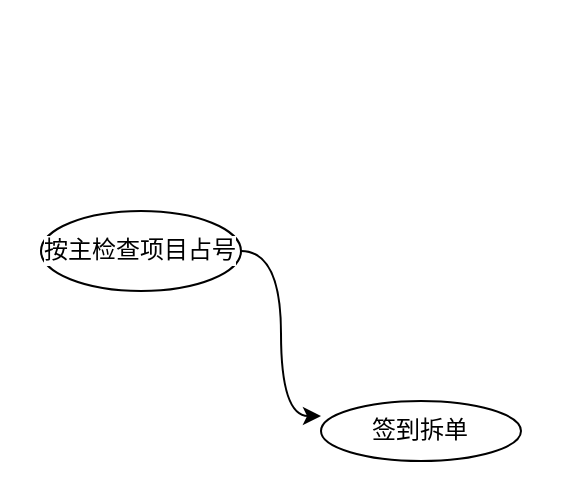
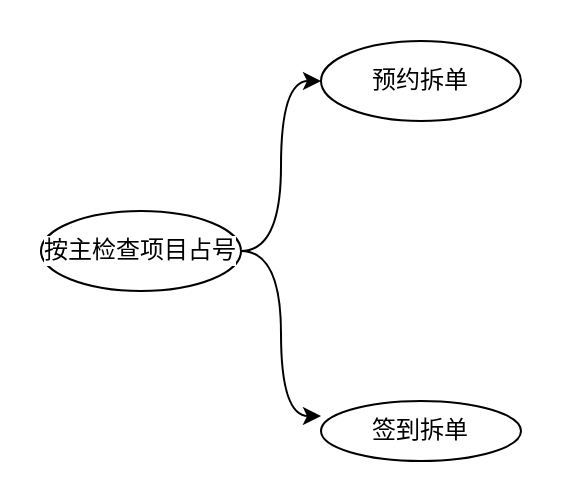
none -> (421, 81)
none -> (281, 166)
